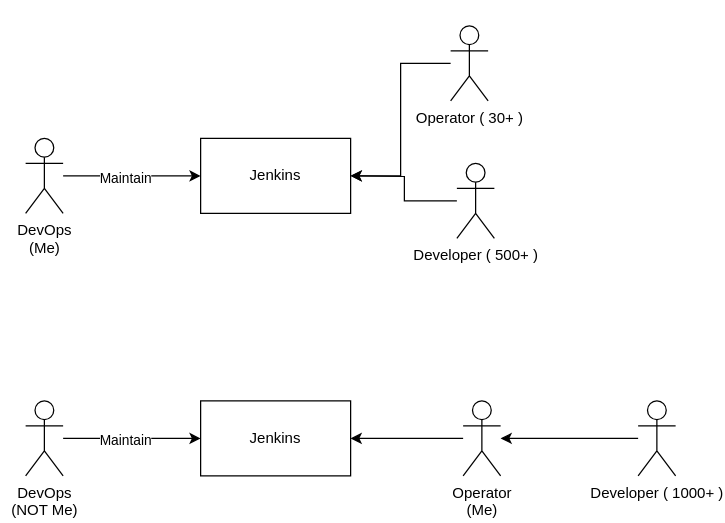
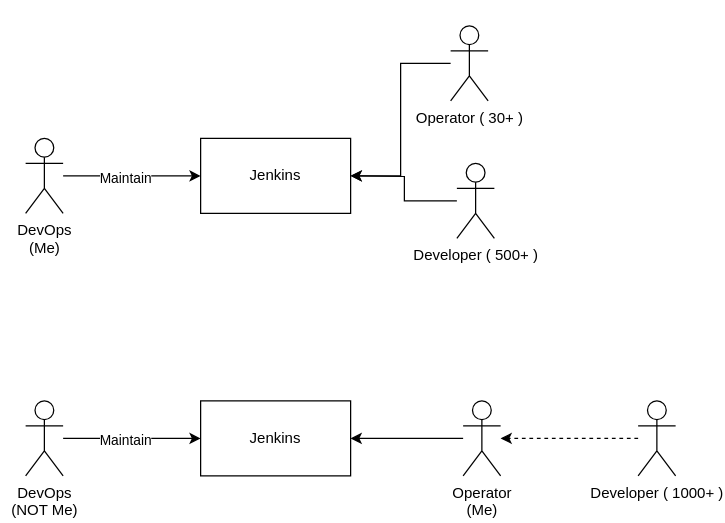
(572, 438) -> (572, 438)
